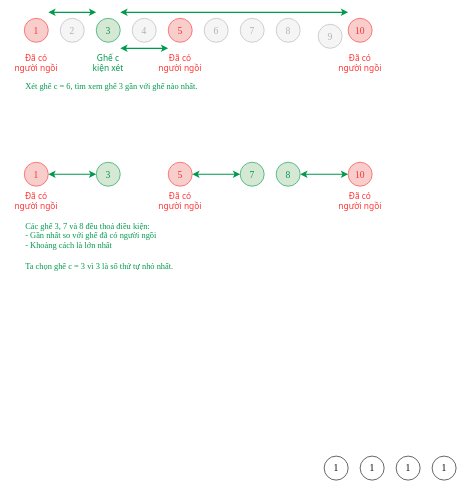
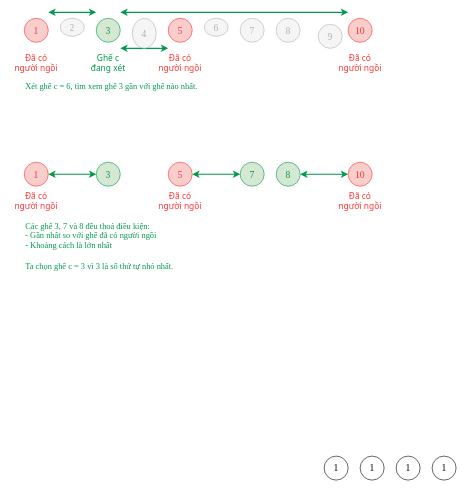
(72, 30) -> (72, 27)
(144, 30) -> (144, 33)
(216, 30) -> (216, 27)
(108, 63) -> (108, 63)
